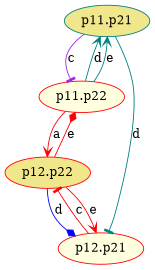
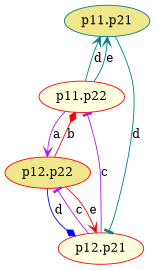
(68, 53) -> (100, 174)
(53, 128) -> (53, 128)
(71, 135) -> (71, 135)
(73, 213) -> (73, 213)
